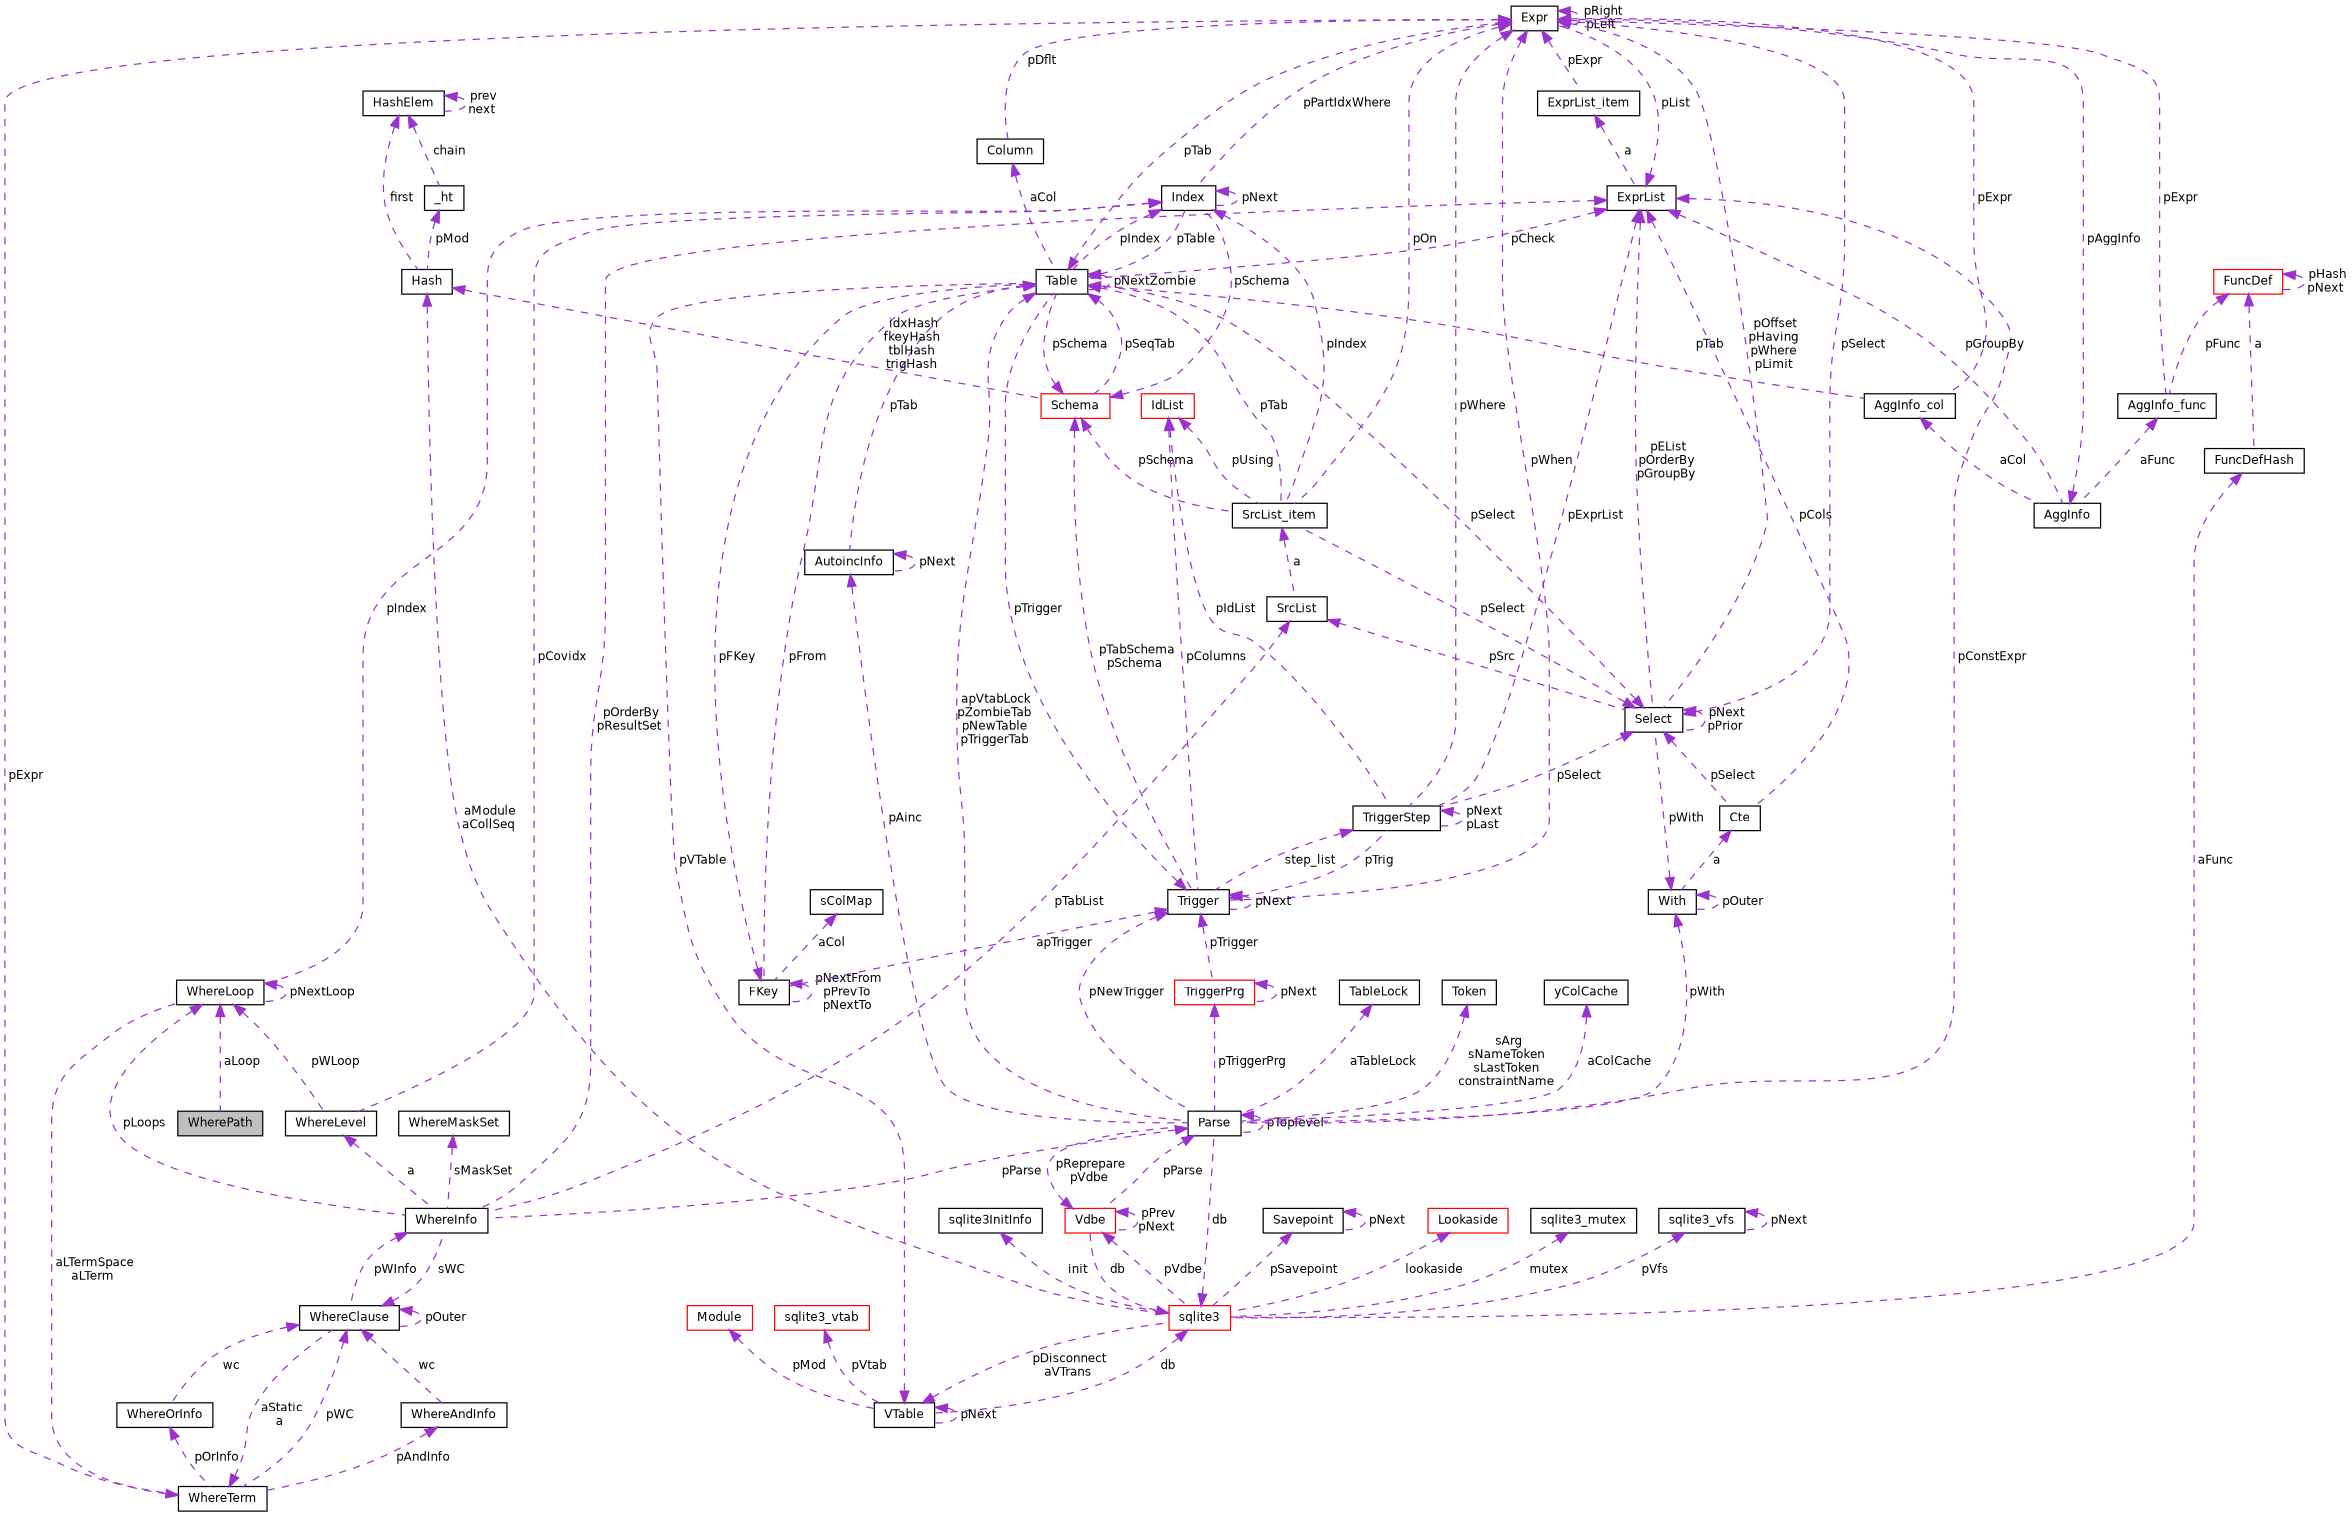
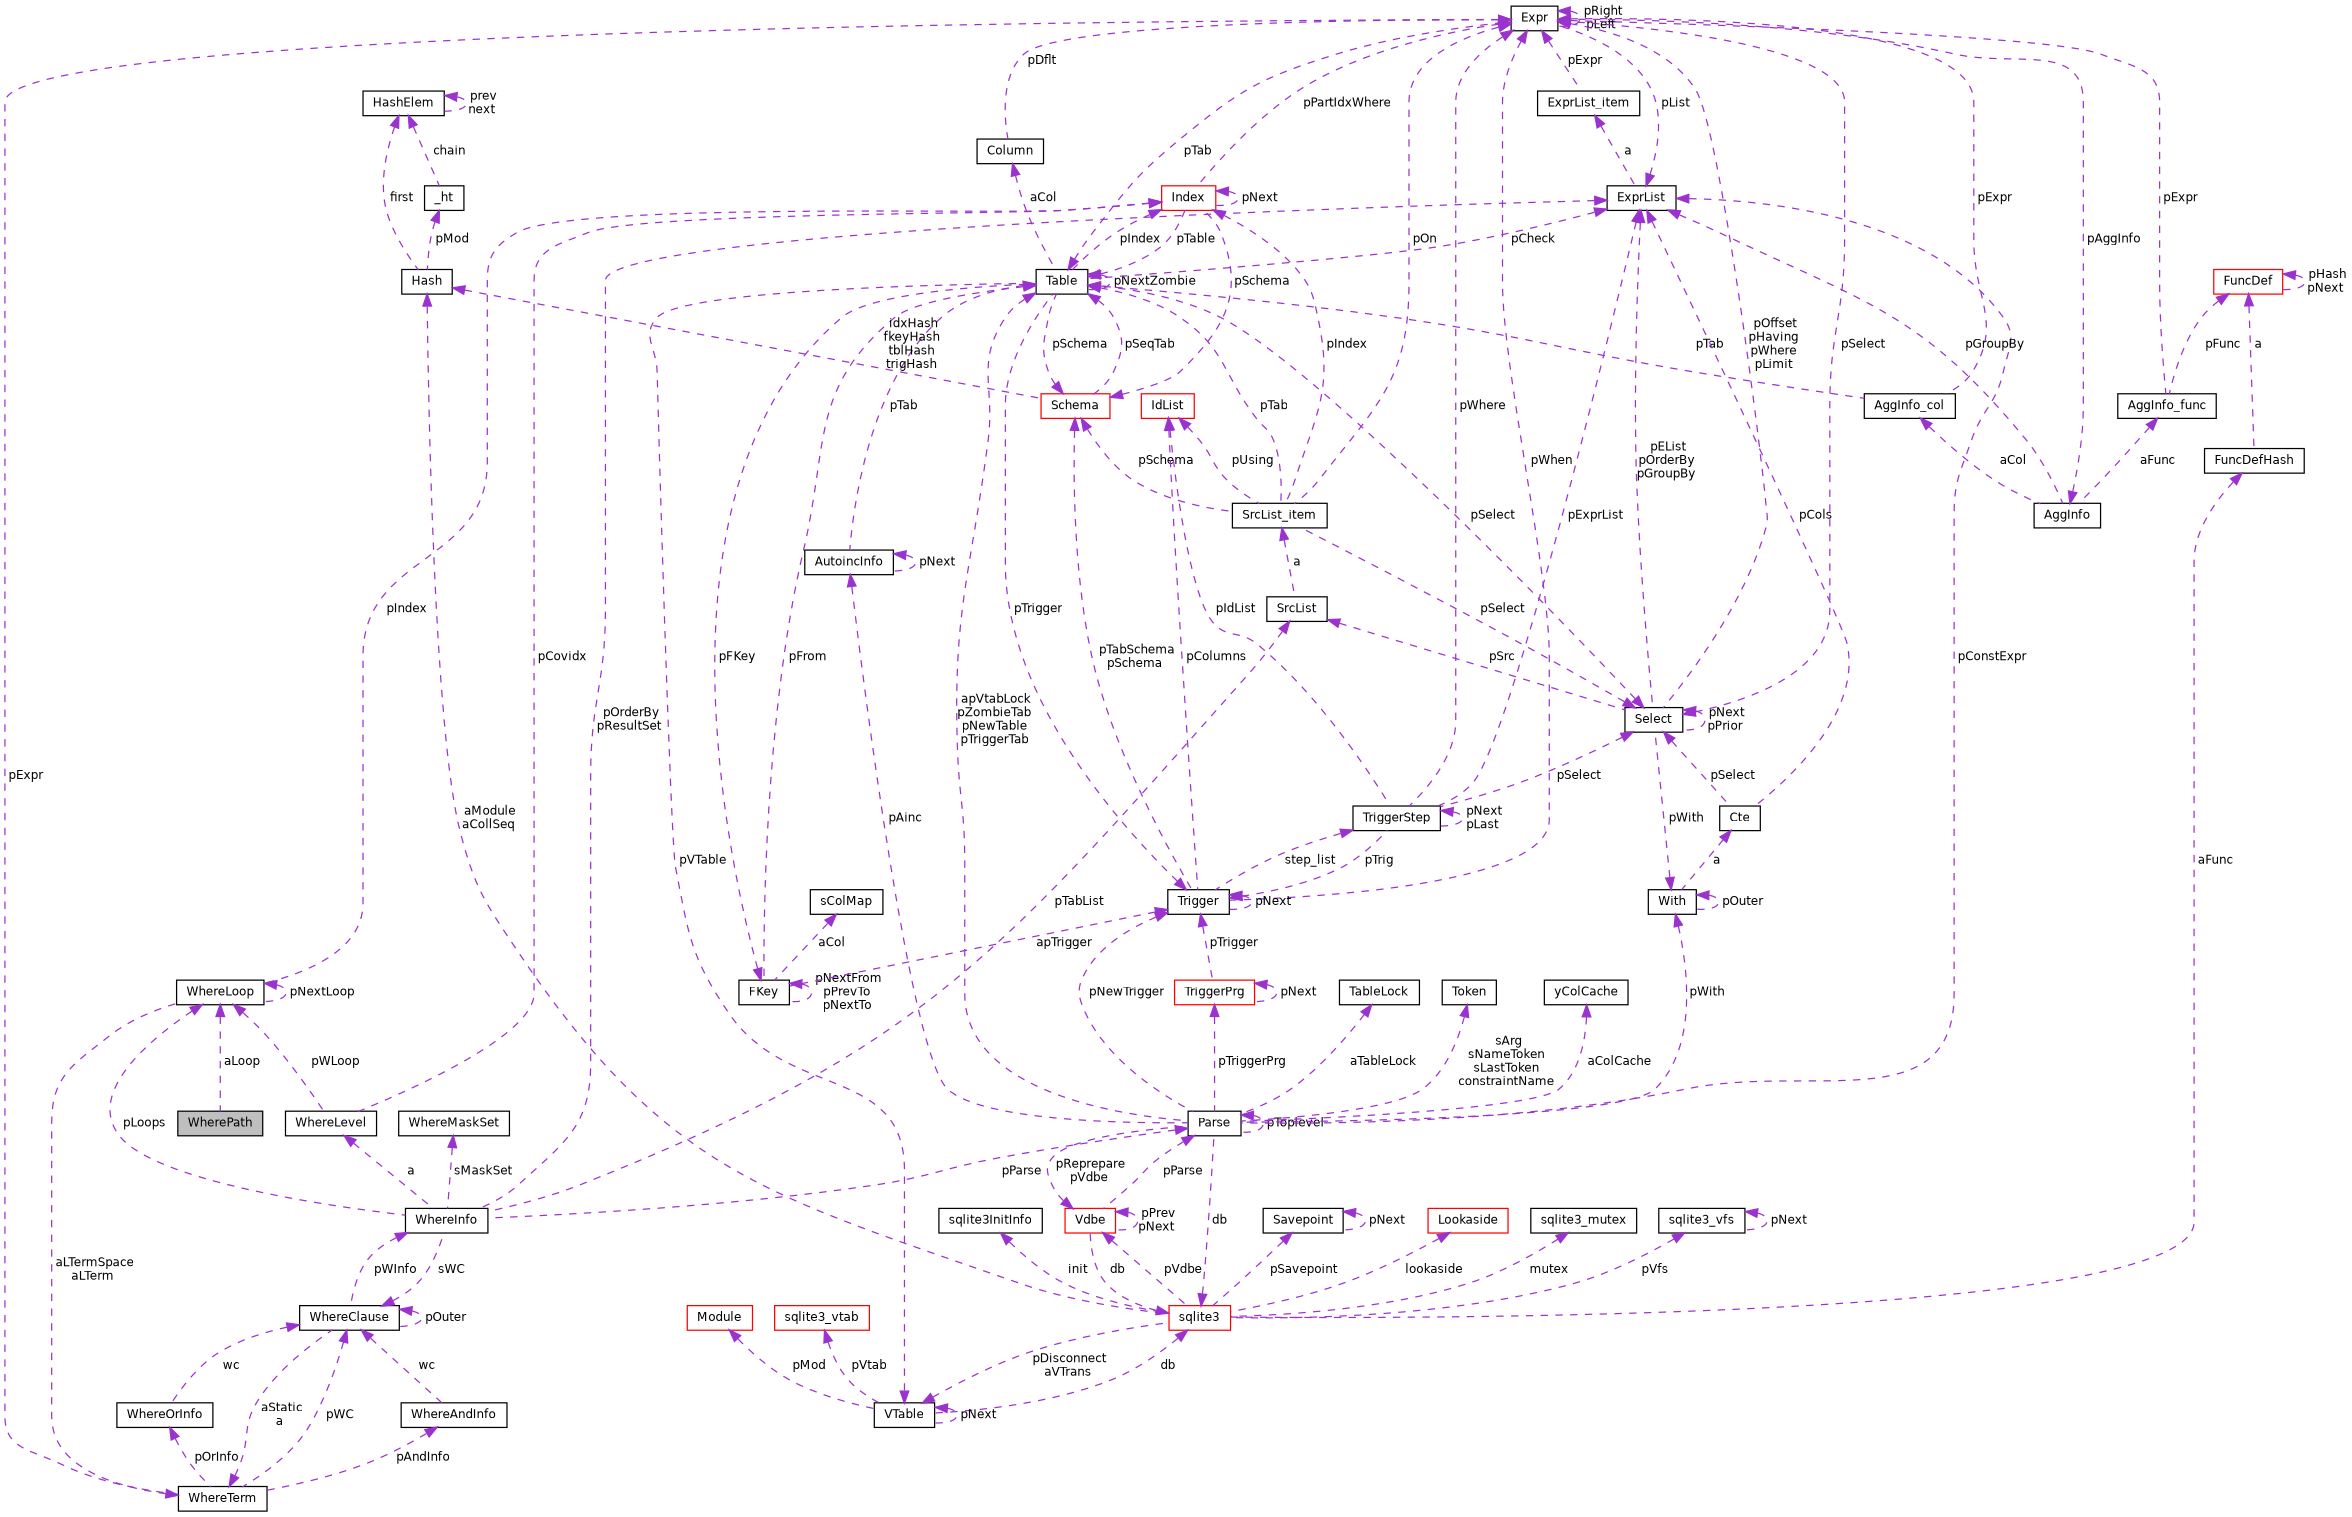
(1189, 198) -> (1189, 198)
